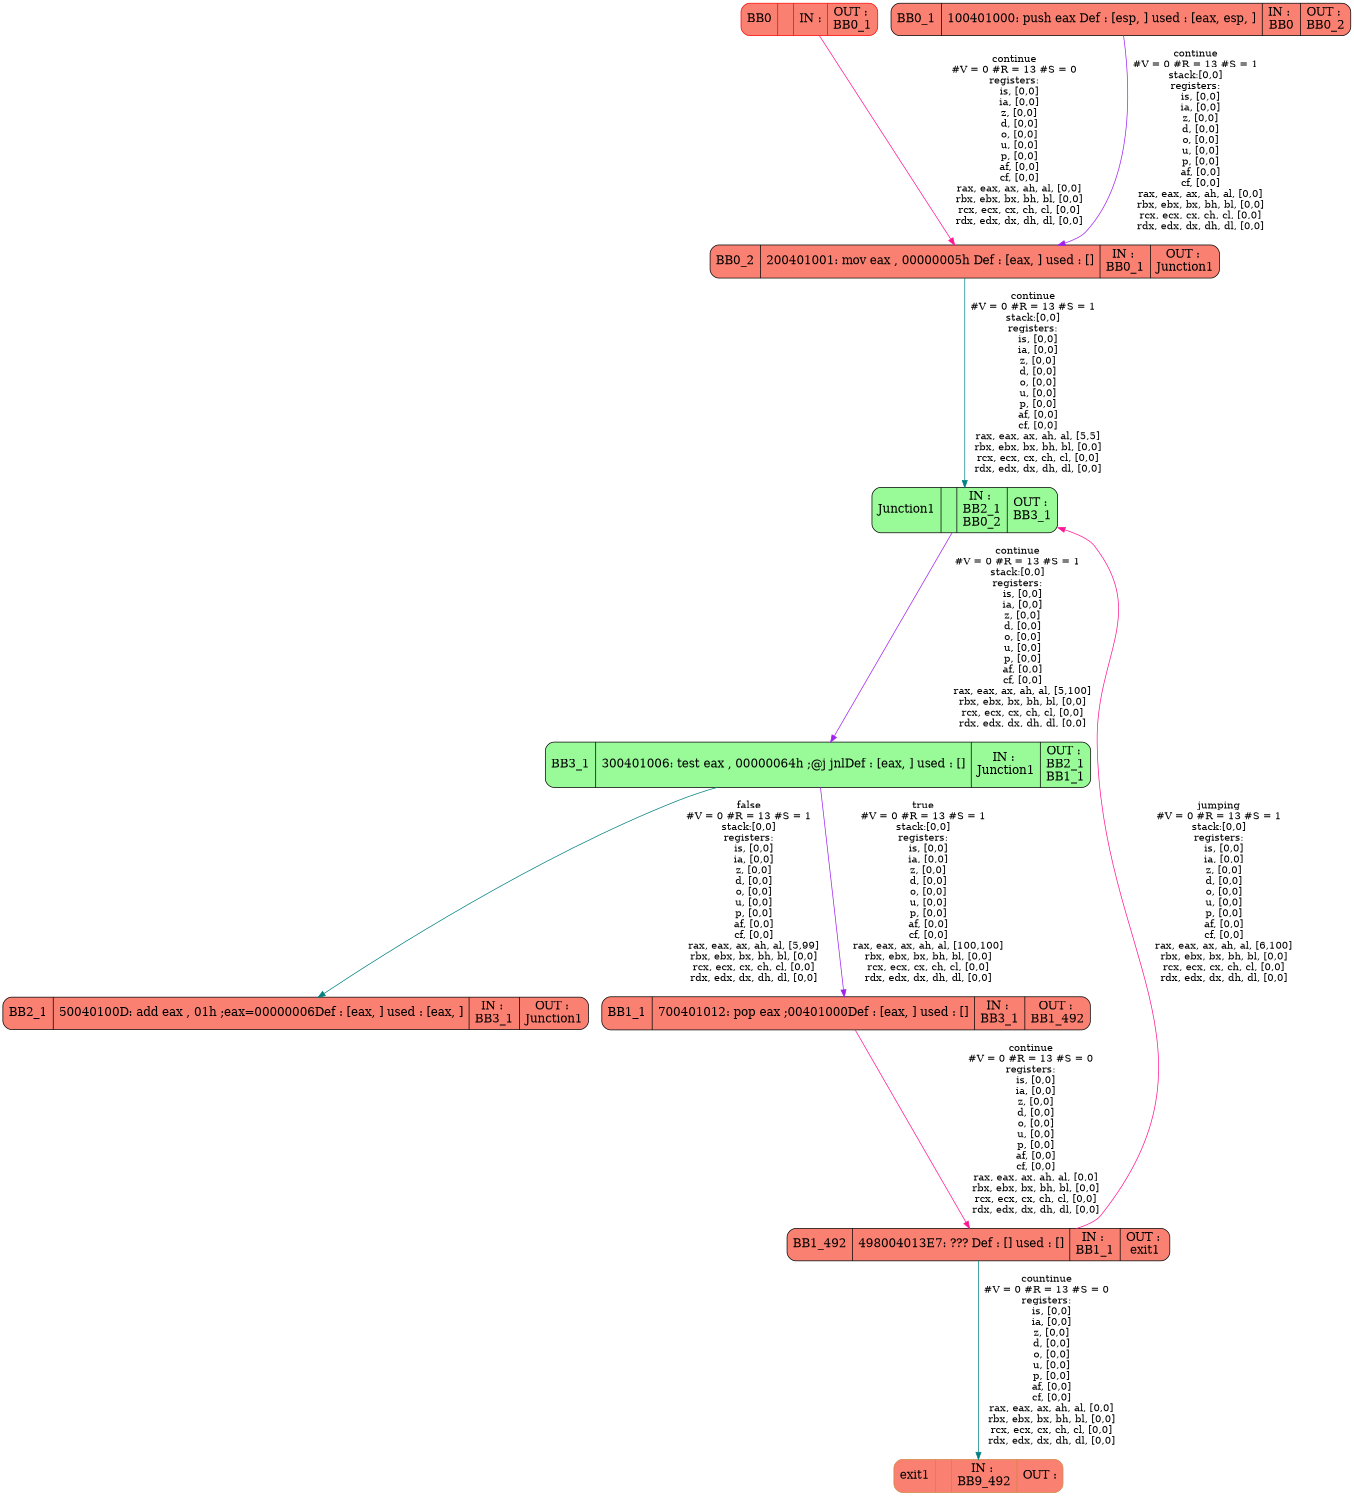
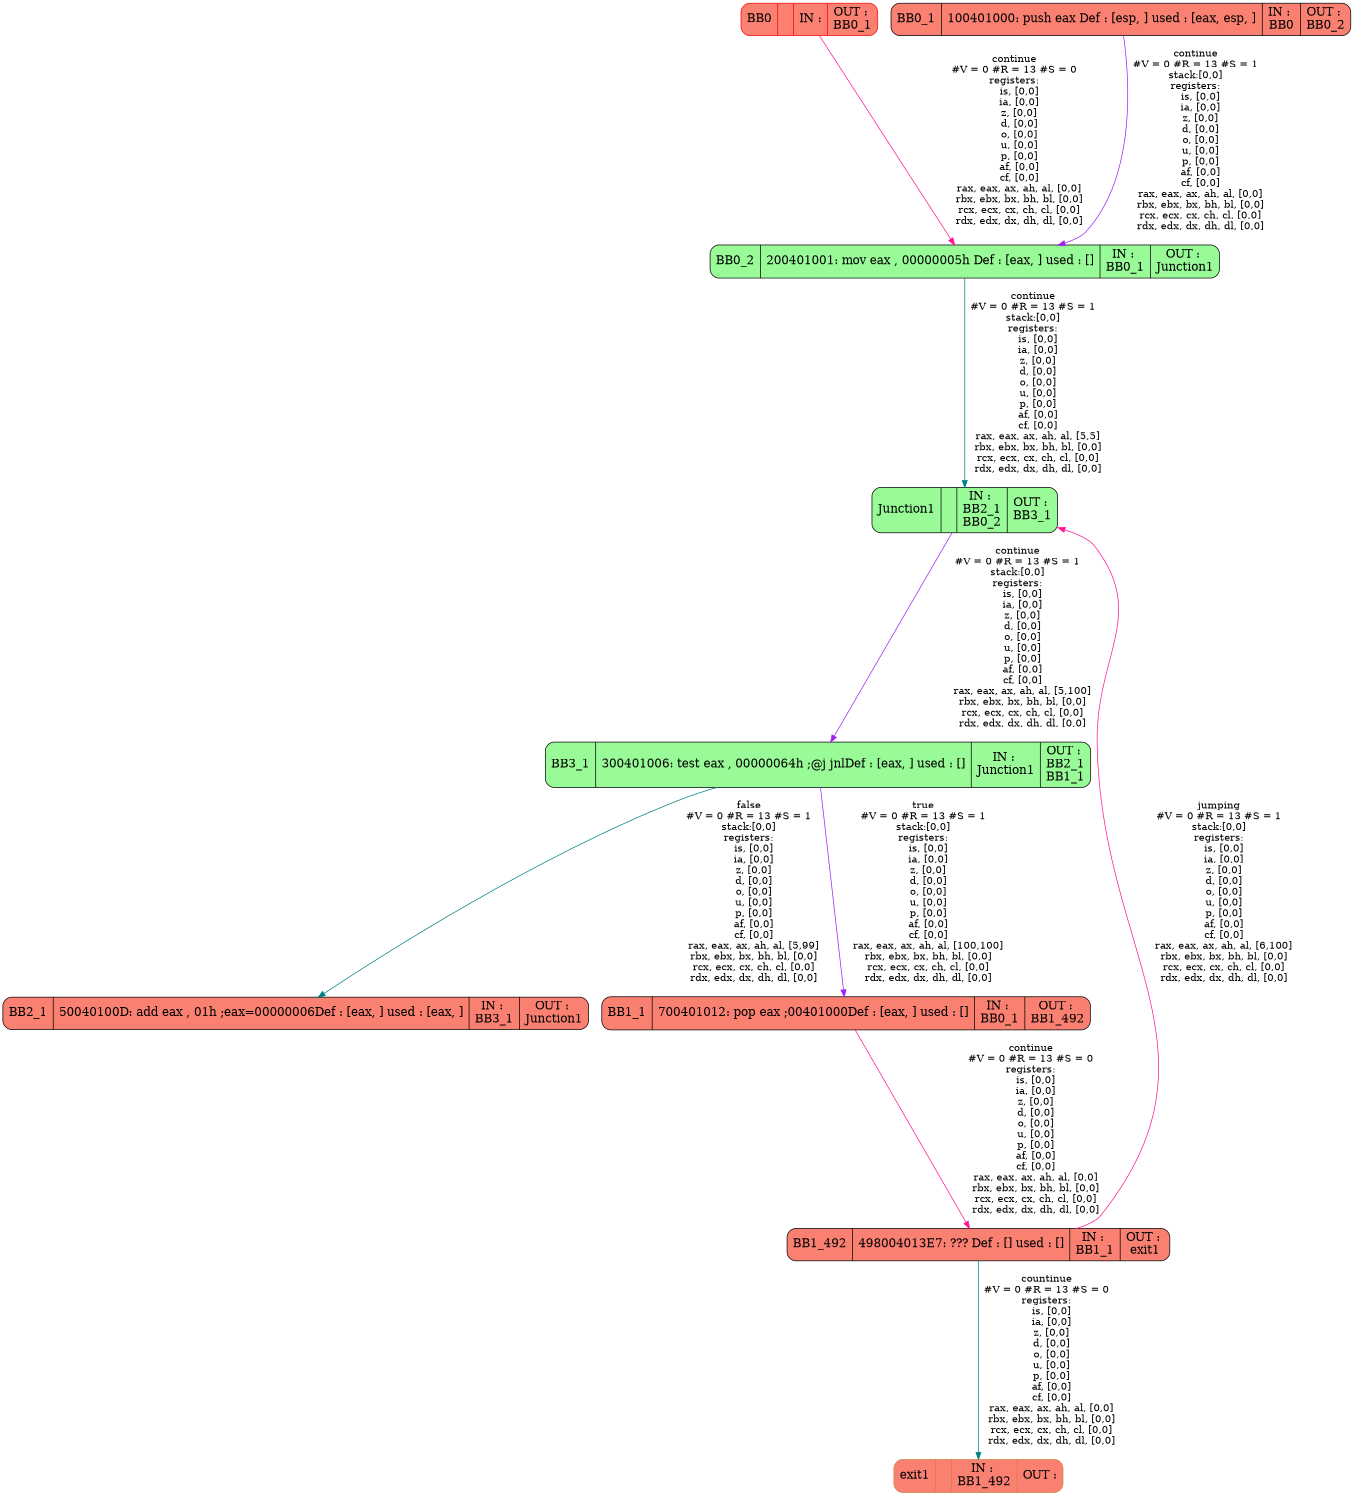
(965, 262) -> (965, 262)
(1000, 1019) -> (1000, 1019)
(984, 1482) -> (984, 1482)
